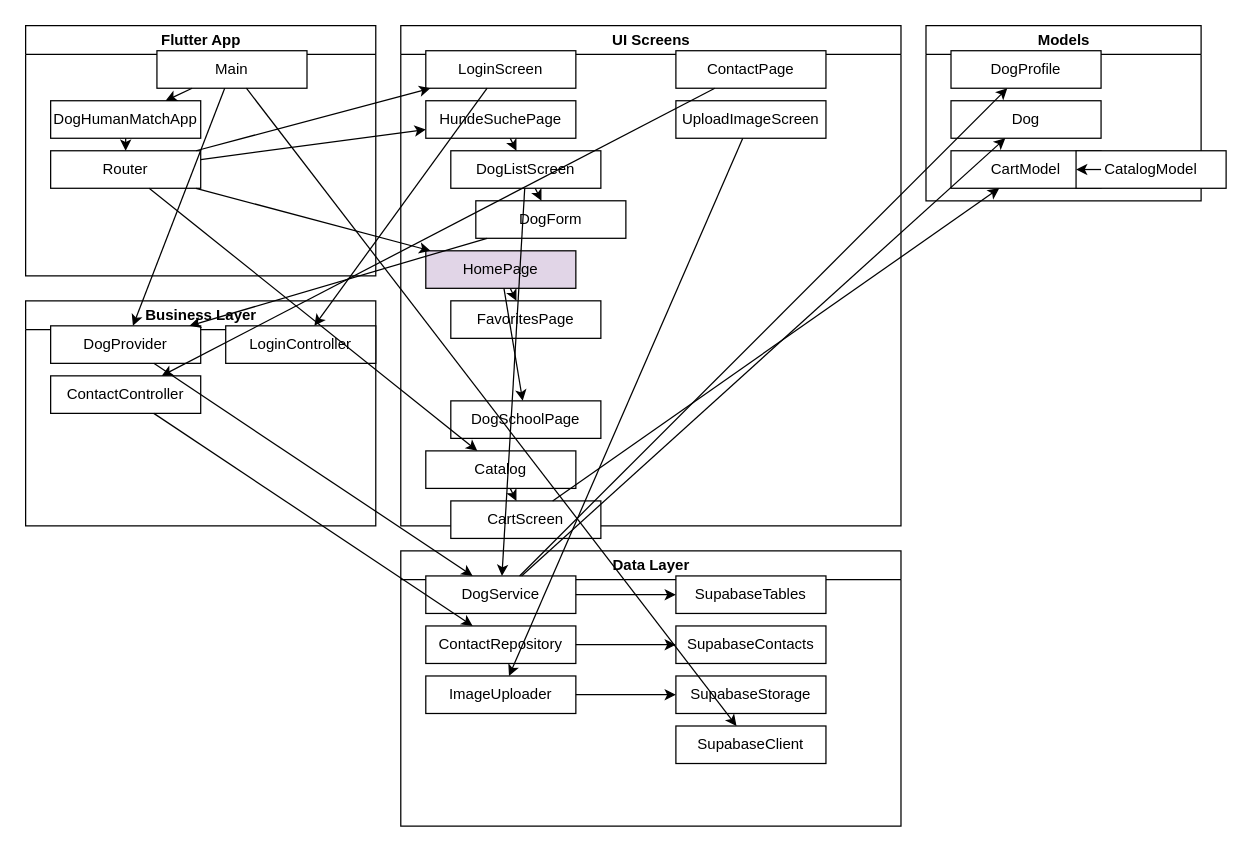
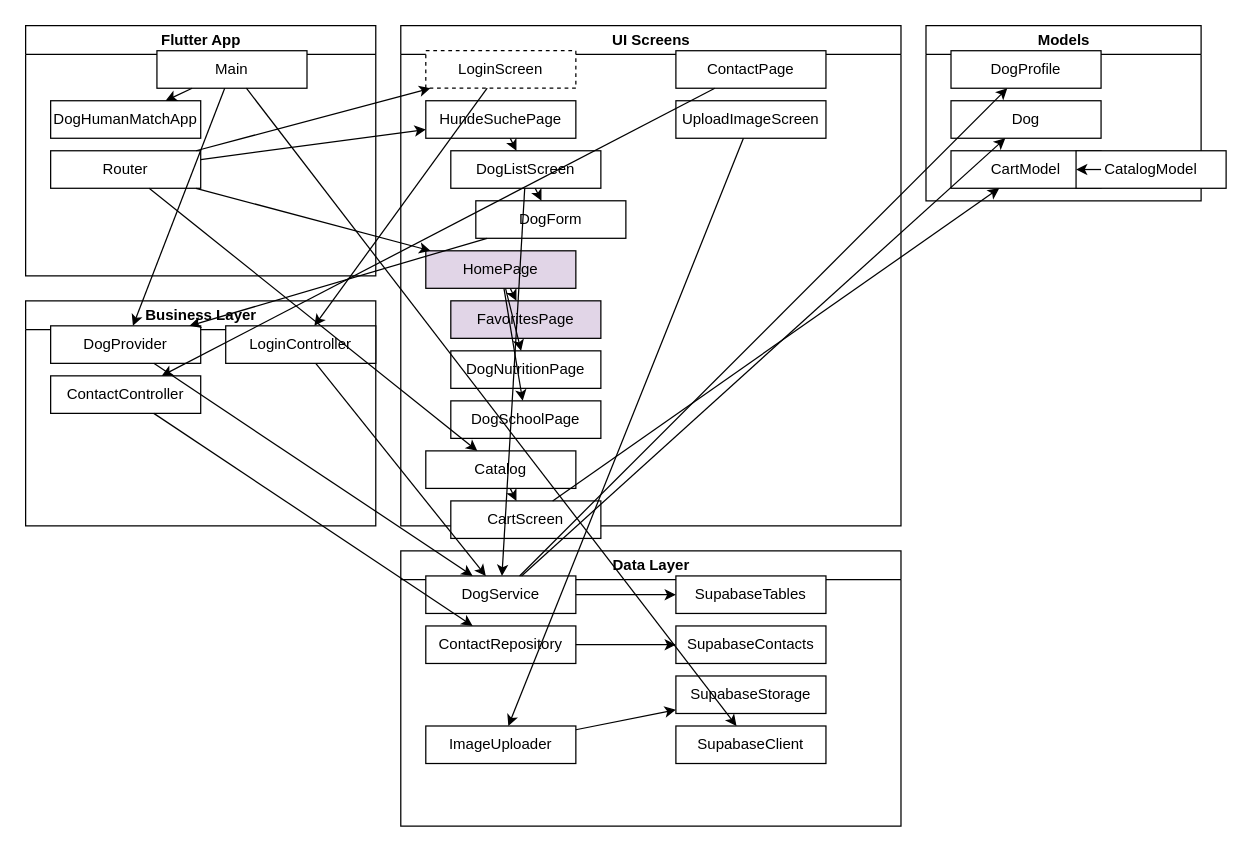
(501, 69) -> (501, 69)
(126, 140) -> none
none -> (510, 307)
(526, 319) -> (526, 319)
none -> (526, 369)
none -> (429, 505)
(501, 694) -> (501, 744)
